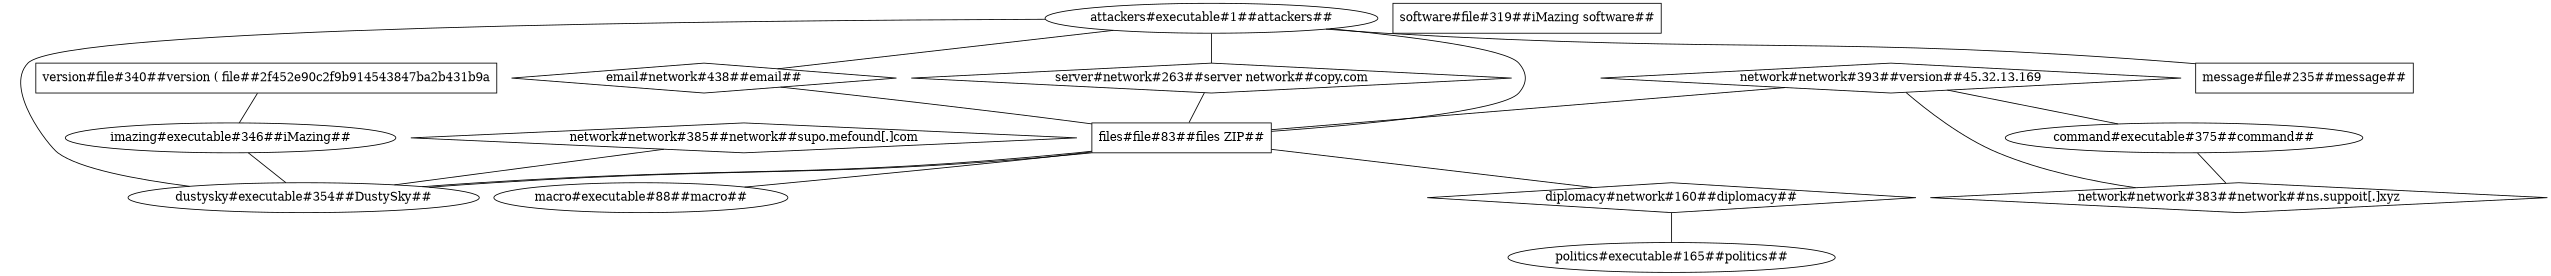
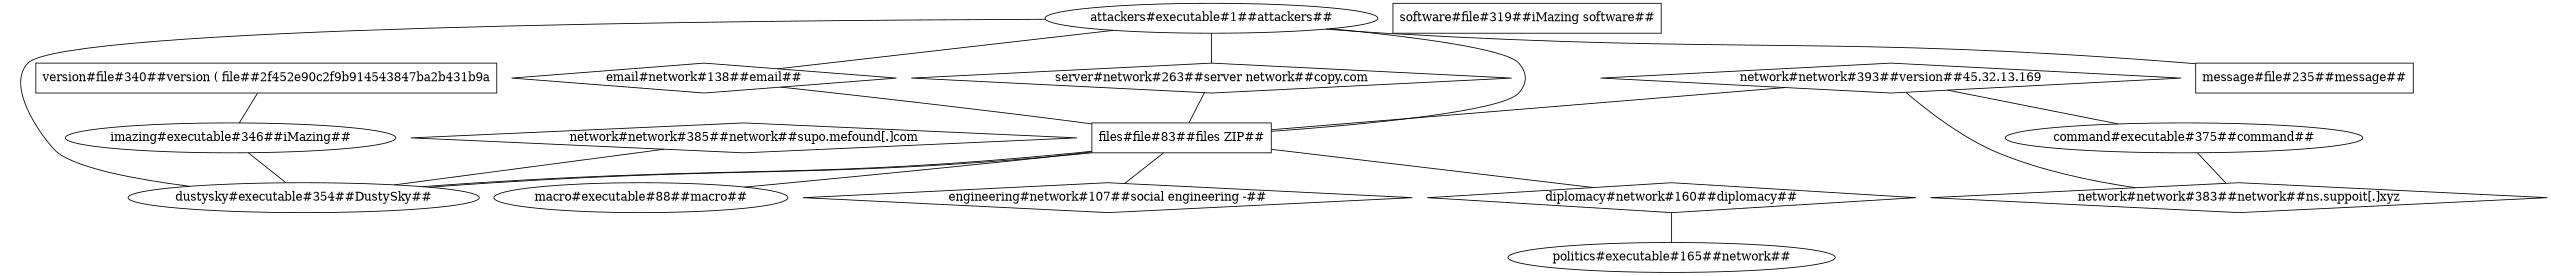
(704, 78) -> (704, 78)
none -> (1108, 198)
(1672, 257) -> (1672, 257)
